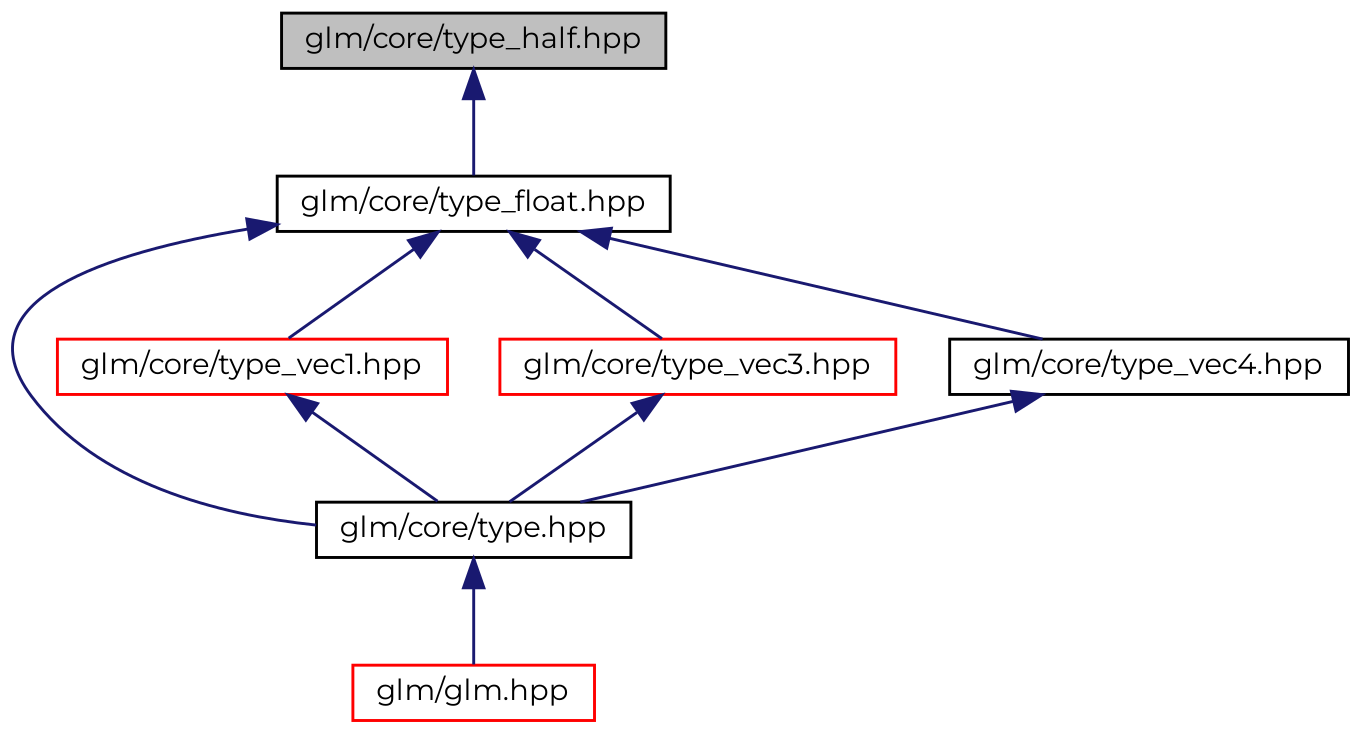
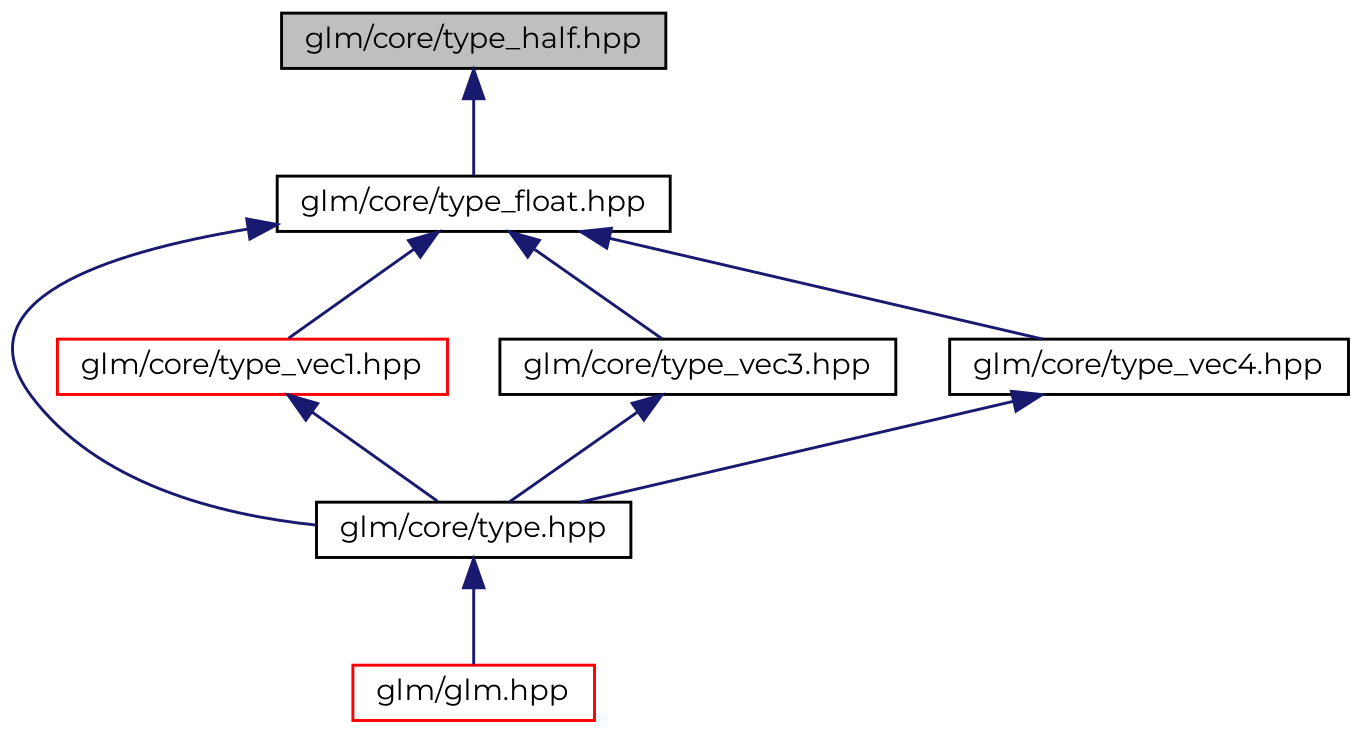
(698, 367) -> (698, 367)
